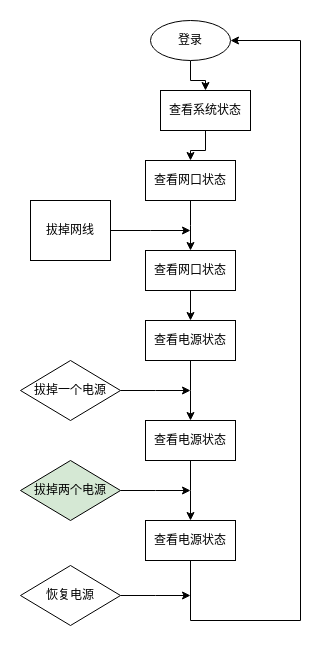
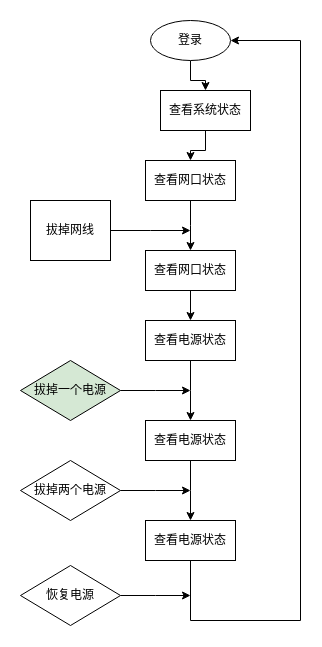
(71, 391) -> (71, 391)
(71, 491) -> (71, 491)
